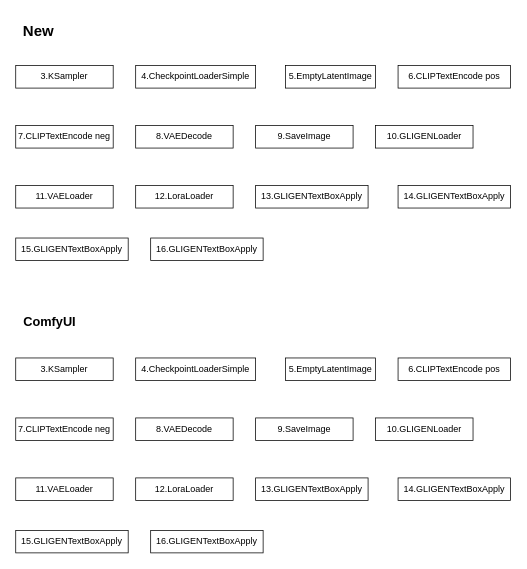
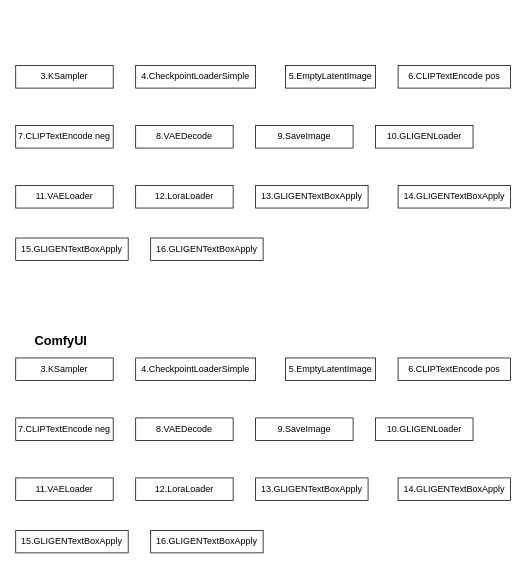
(38, 30) -> none
(49, 323) -> (60, 342)
